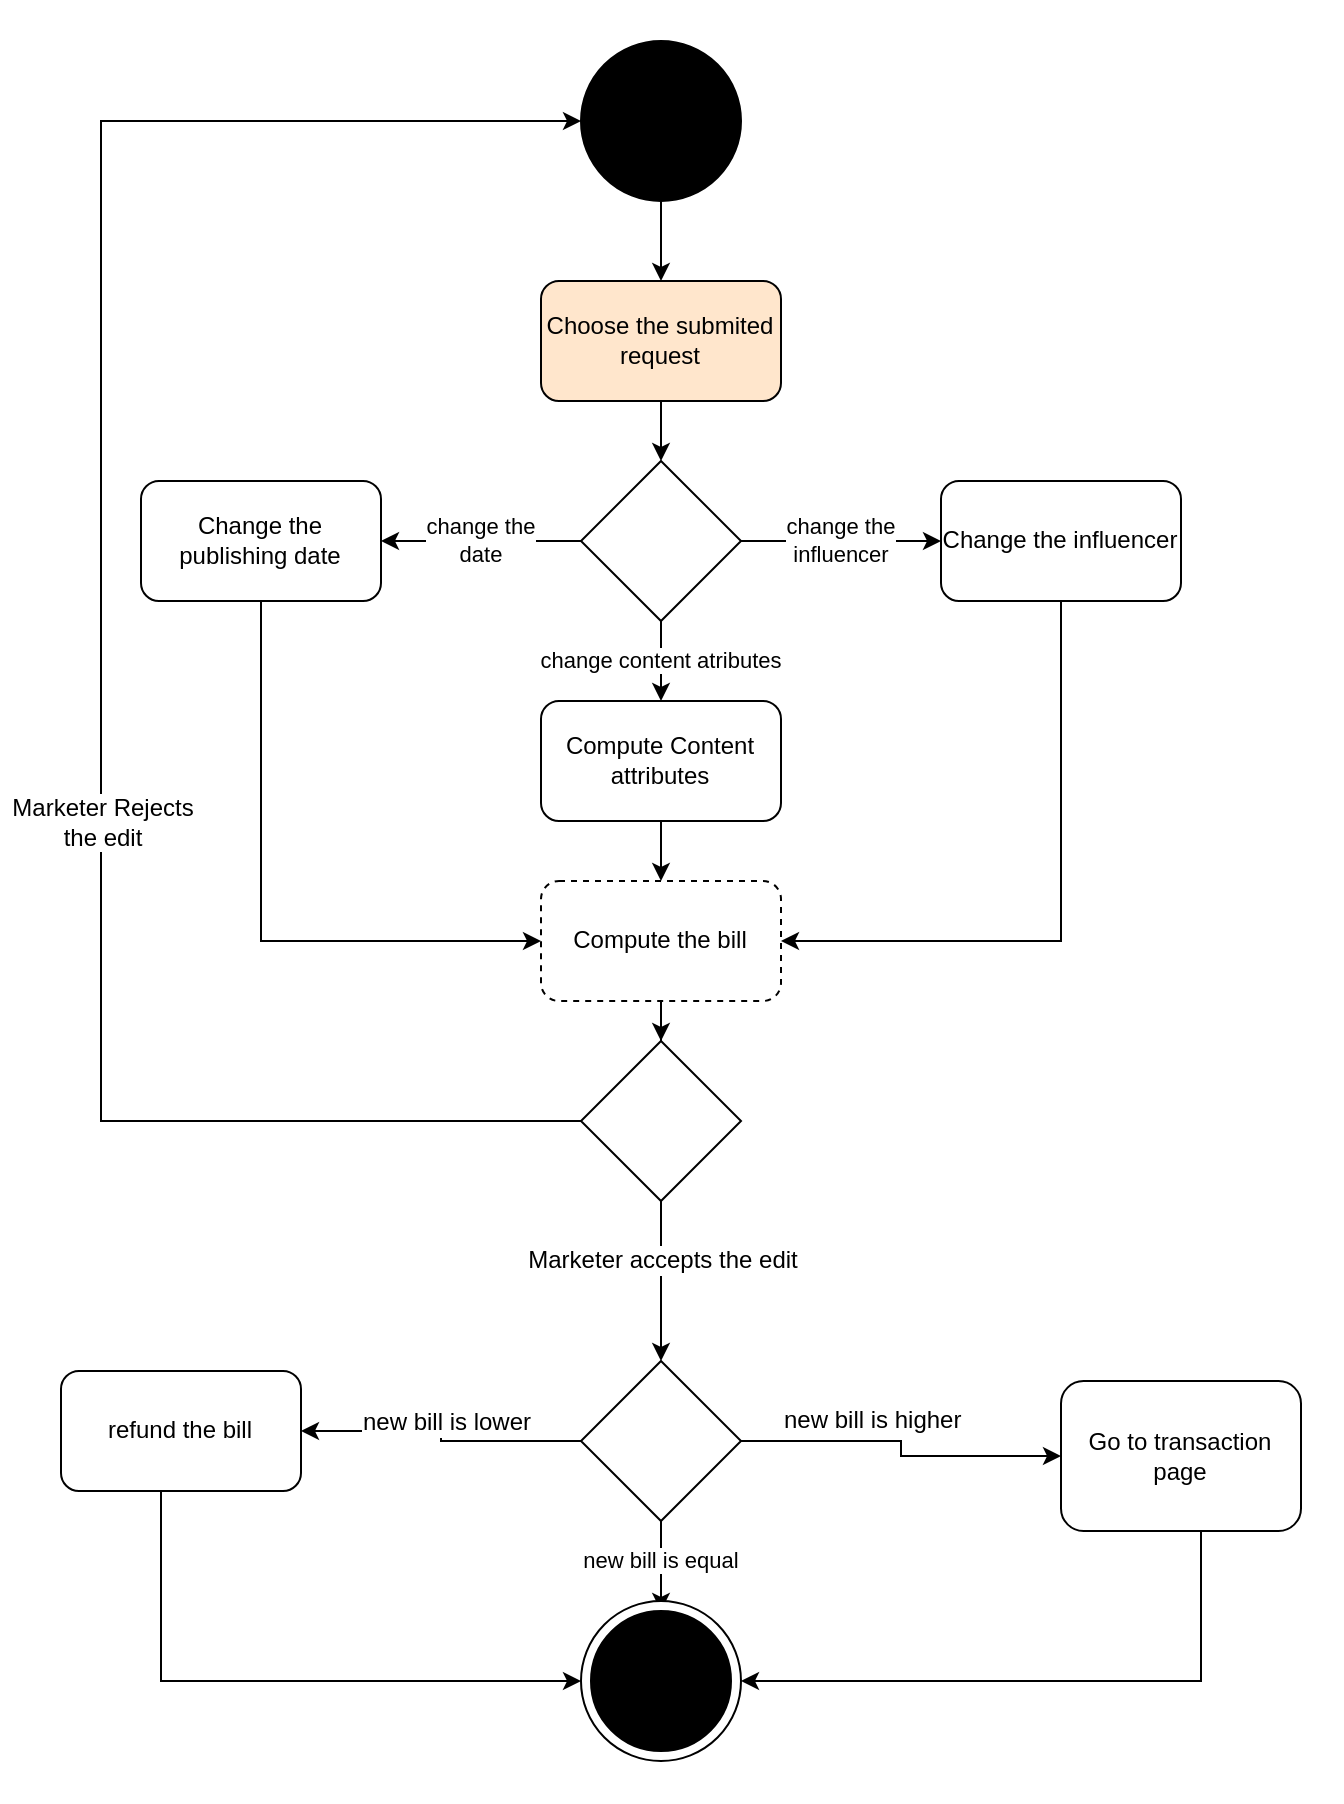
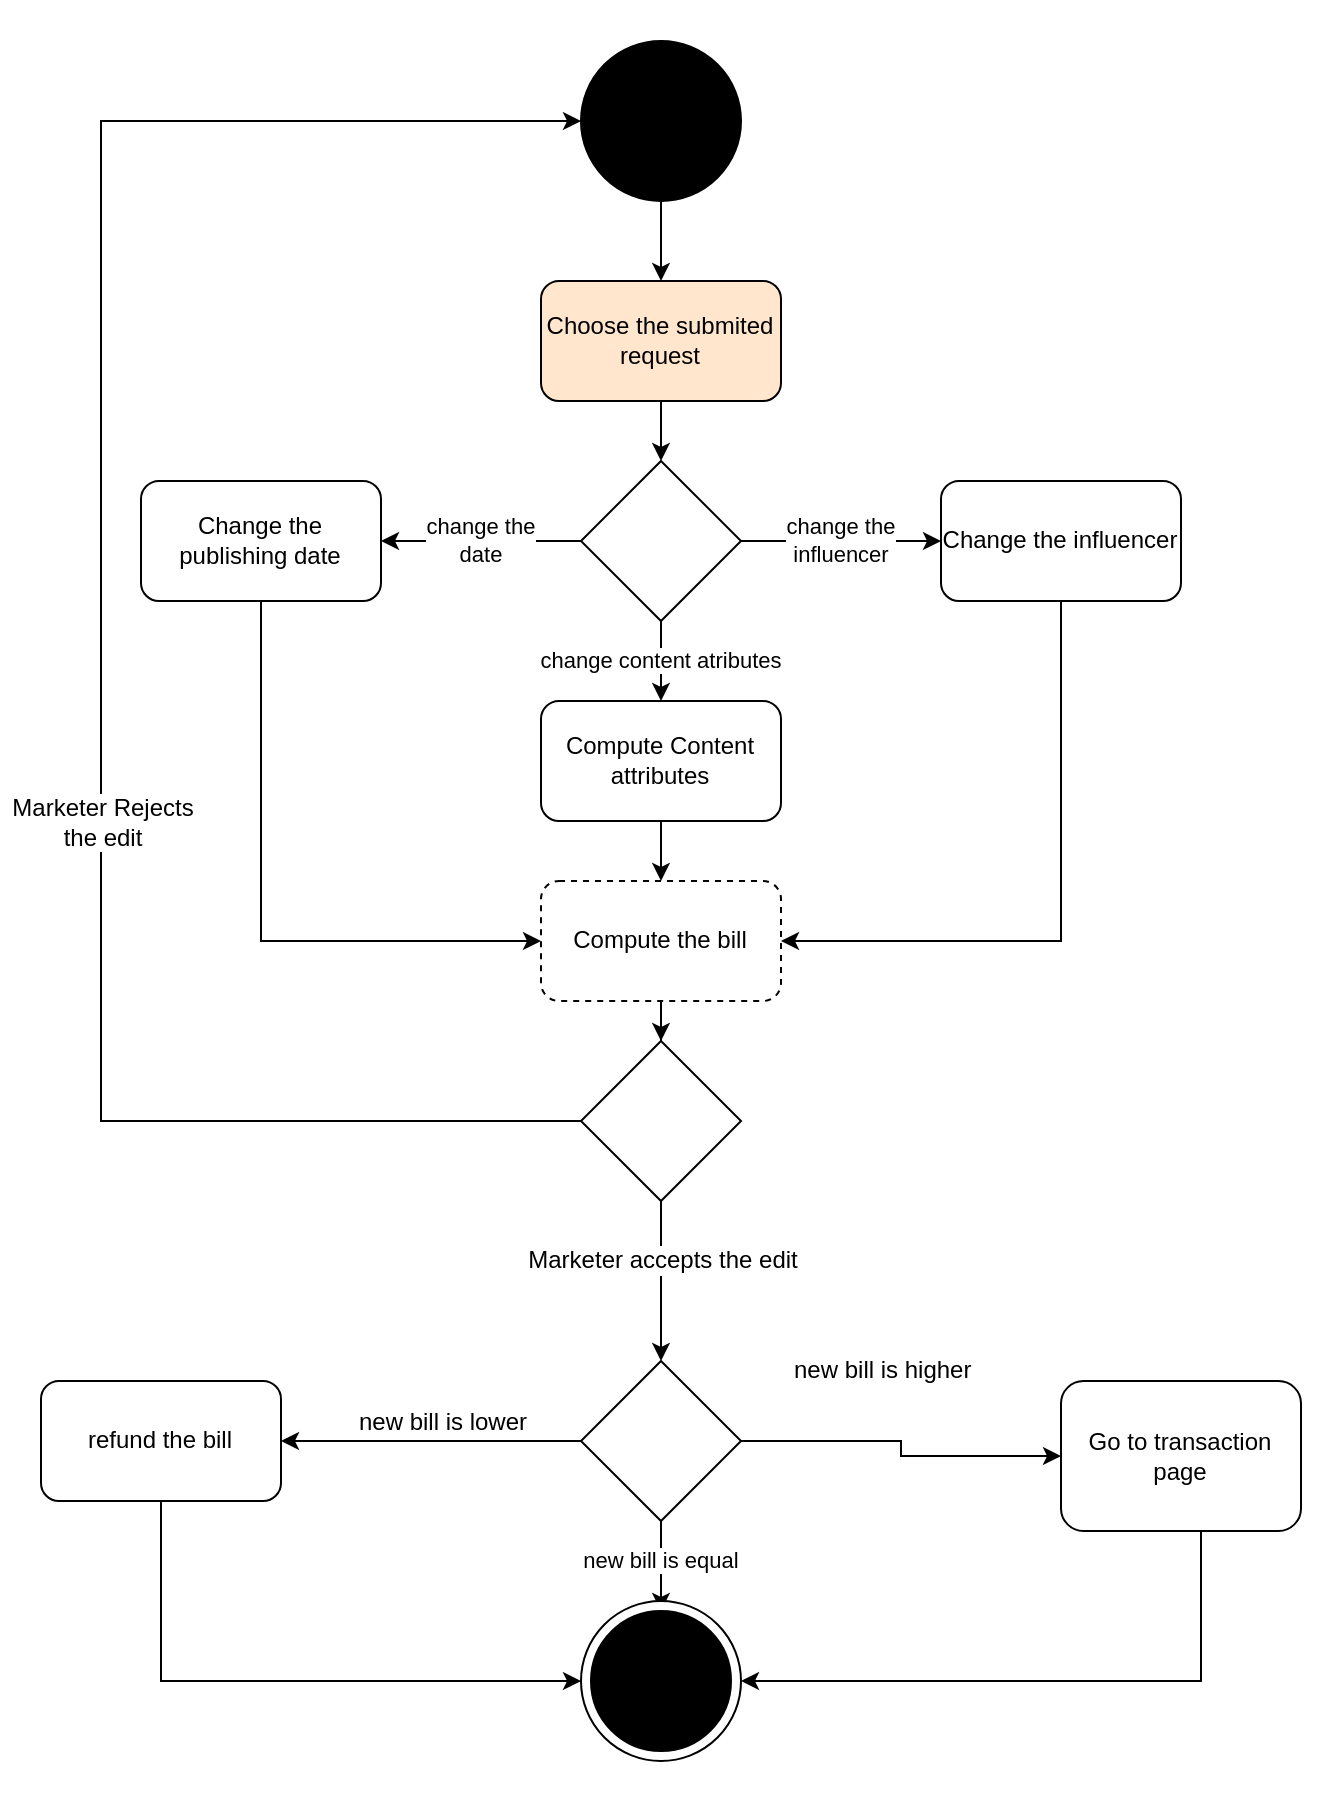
(901, 1421) -> (911, 1371)
(181, 1431) -> (161, 1441)
